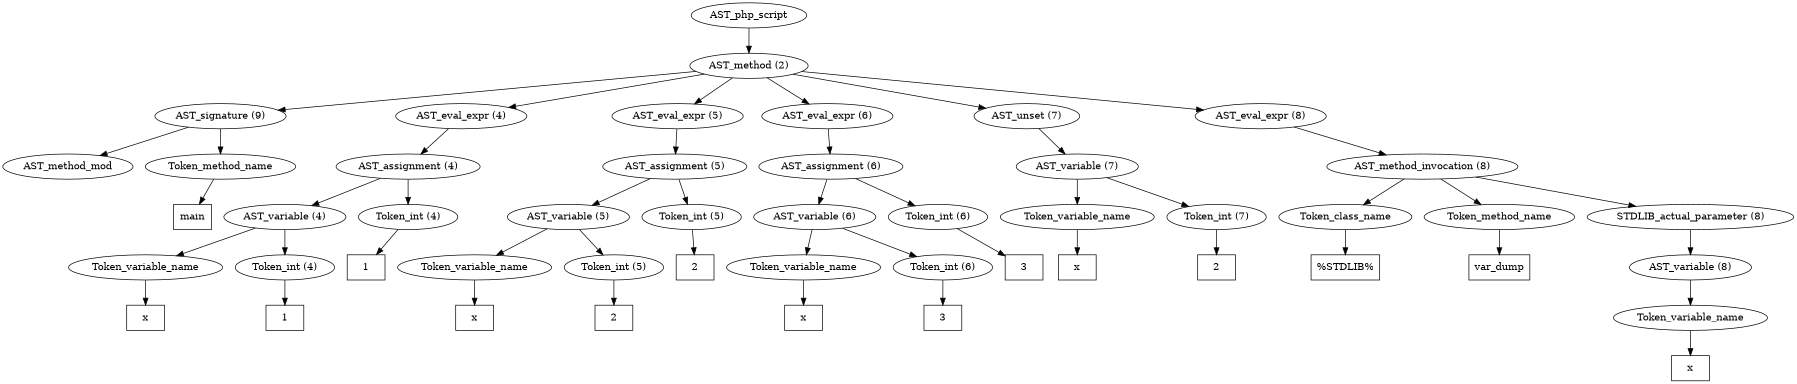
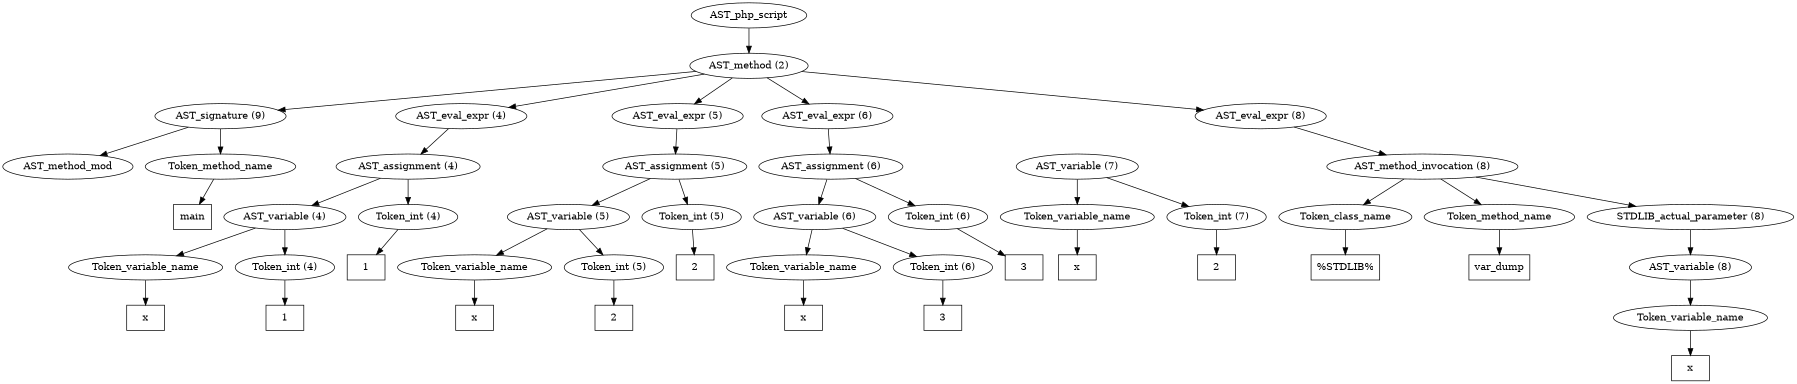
(1027, 116) -> none
